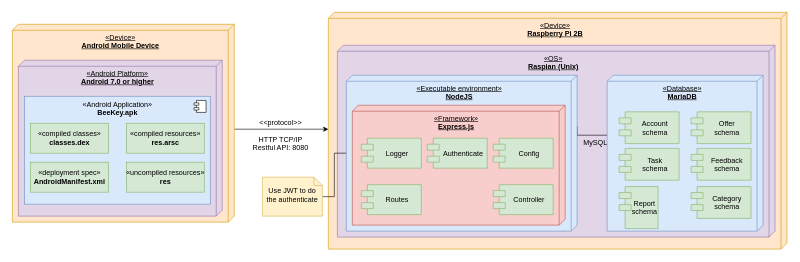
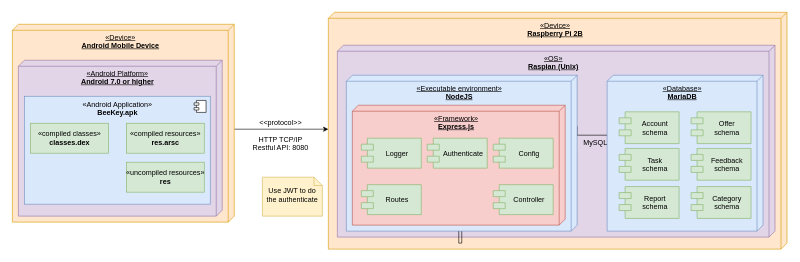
(335, 175) -> (460, 243)
(69, 177) -> none
(639, 208) -> (650, 203)
